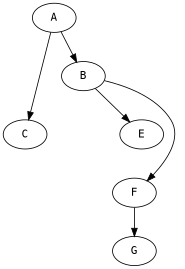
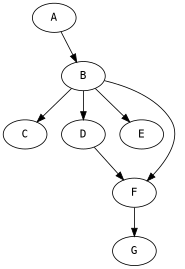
(41, 72) -> (57, 102)
none -> (83, 134)
